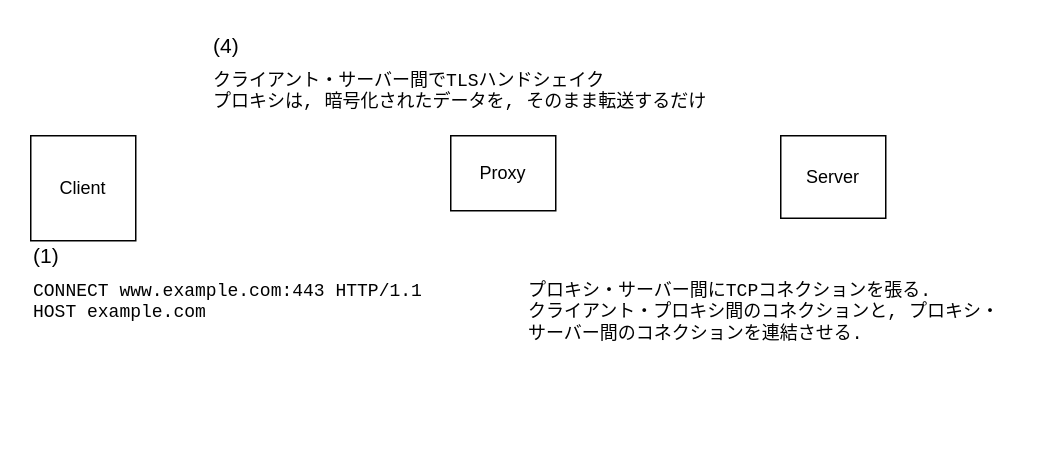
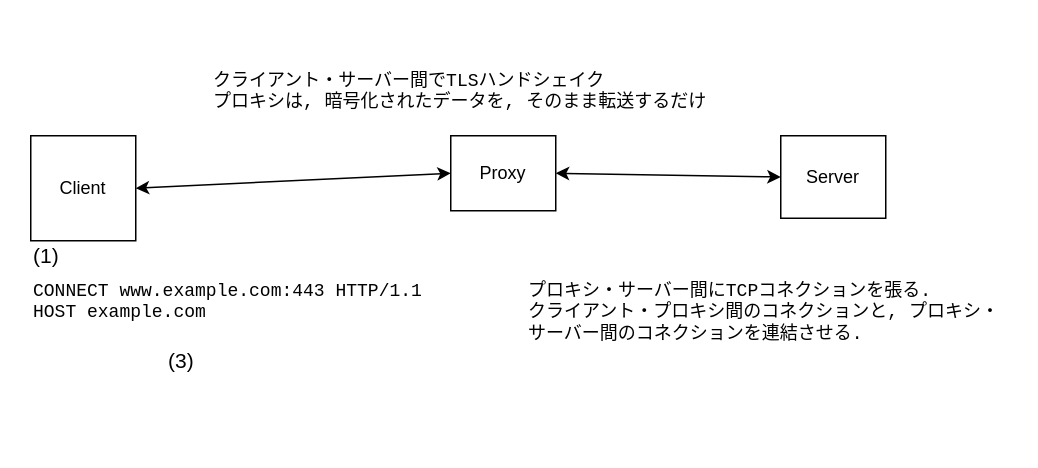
(248, 46) -> none
none -> (668, 175)
none -> (293, 181)
none -> (203, 361)
